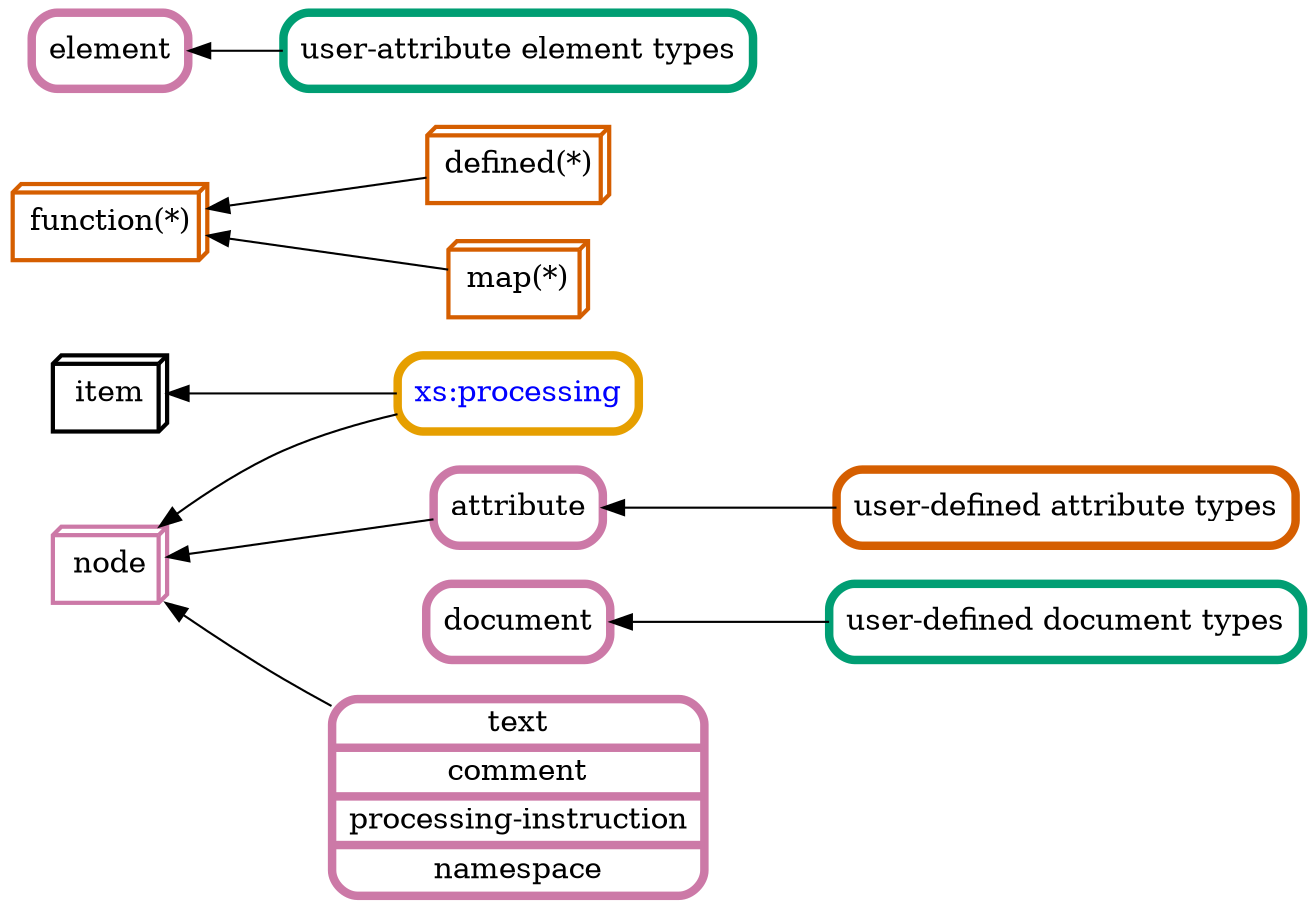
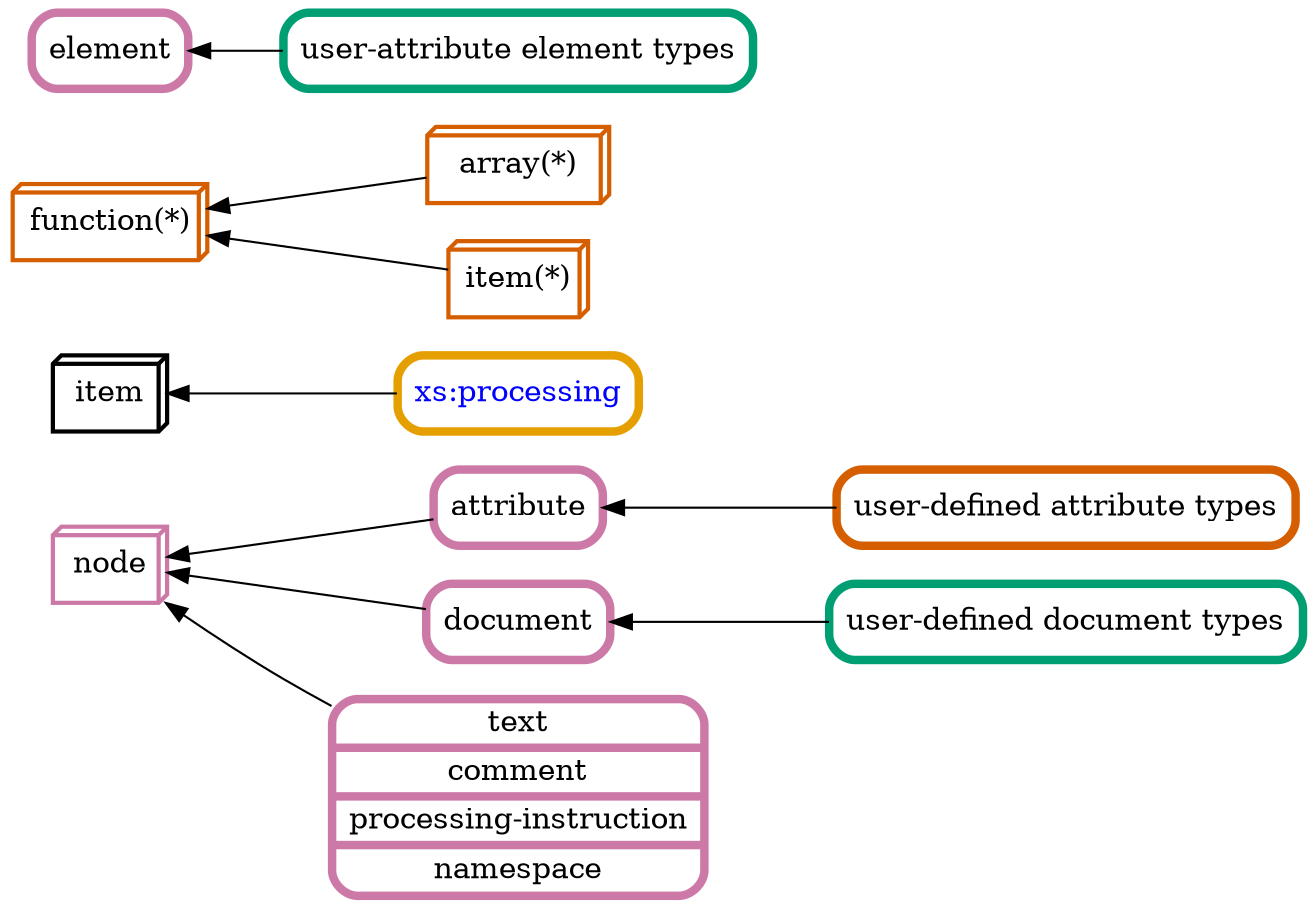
(518, 165) -> (518, 165)
(518, 279) -> (518, 279)
(282, 451) -> (307, 592)
